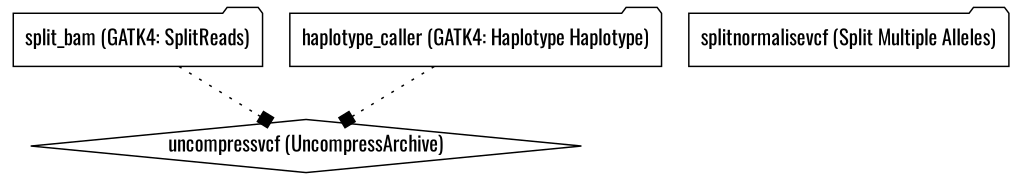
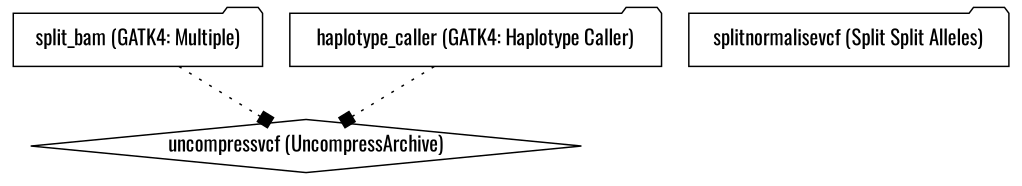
(138, 40) -> (138, 40)
(476, 40) -> (476, 40)
(849, 40) -> (849, 40)
